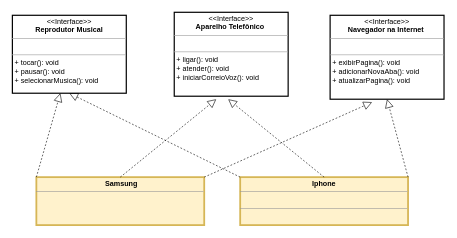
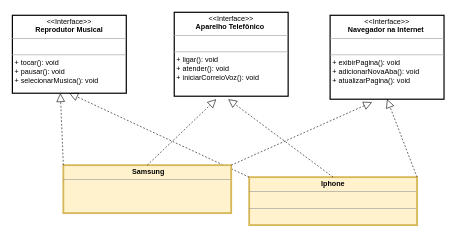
(120, 201) -> (147, 189)
(324, 201) -> (333, 201)
